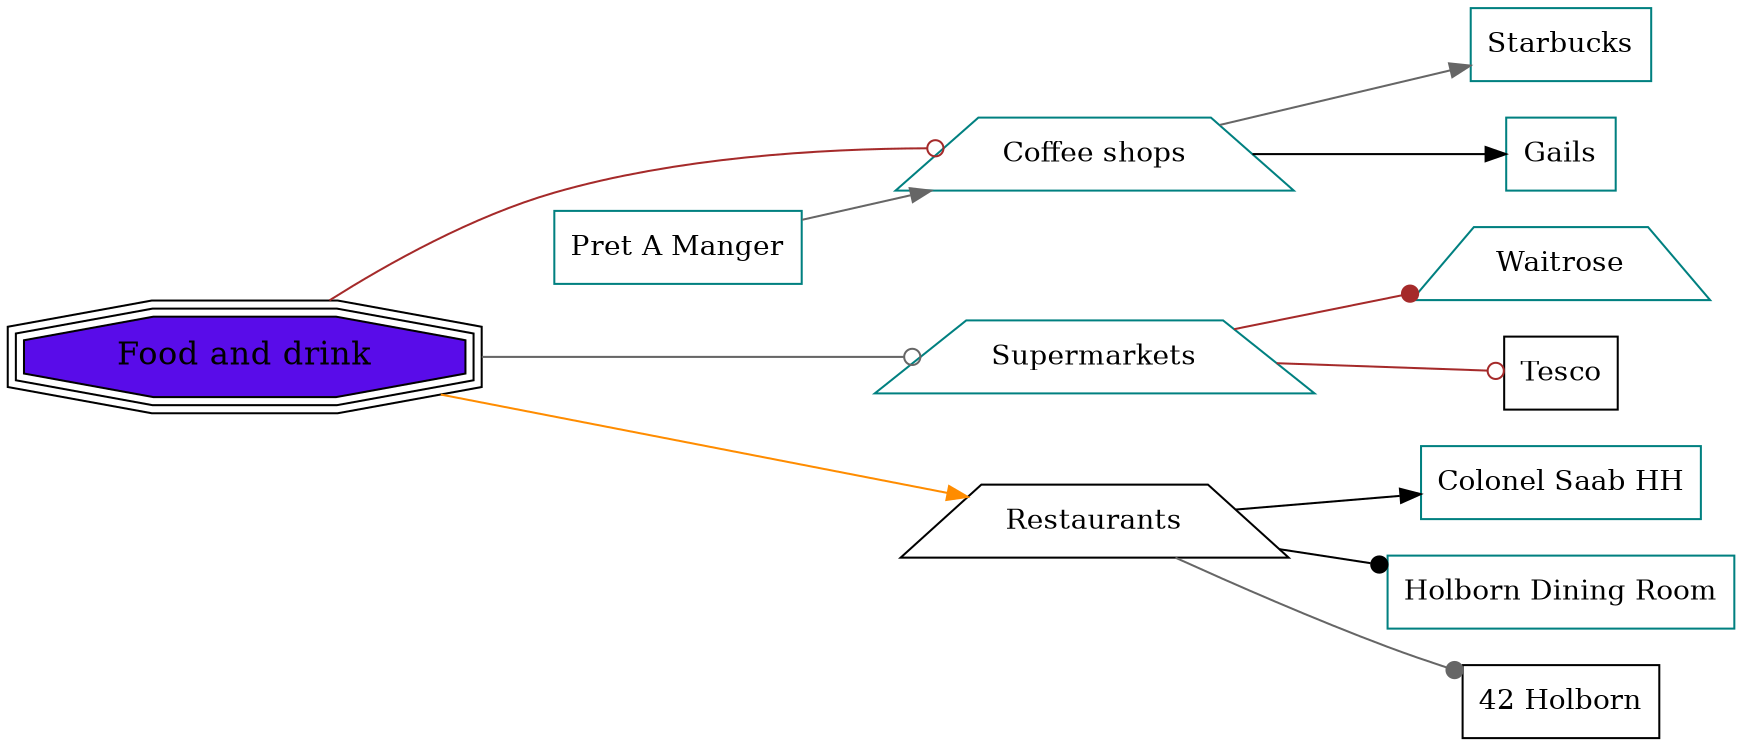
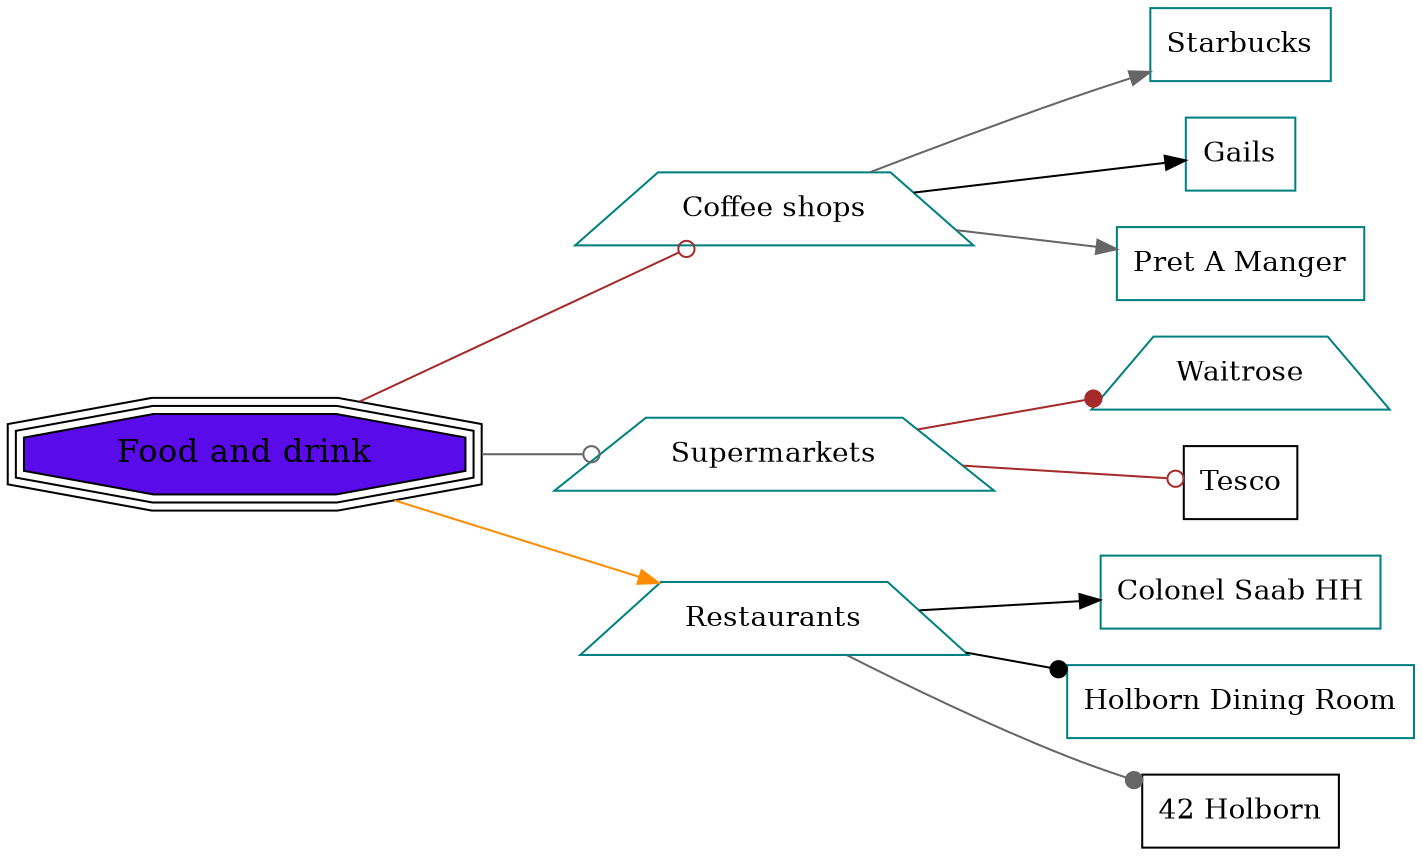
(856, 208) -> (1026, 238)
(1095, 521) -> (774, 618)
